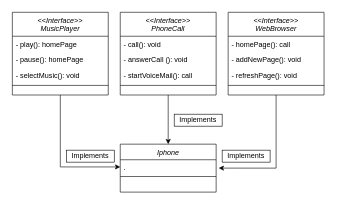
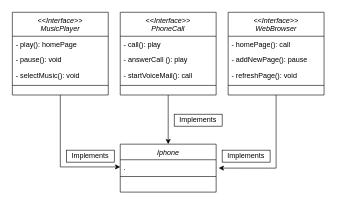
(146, 44) -> (146, 44)
(51, 60) -> (42, 60)
(159, 60) -> (159, 60)
(268, 60) -> (271, 60)
